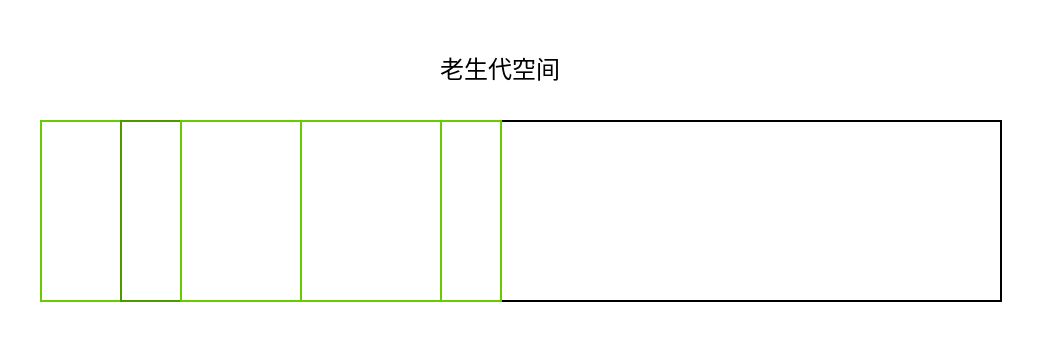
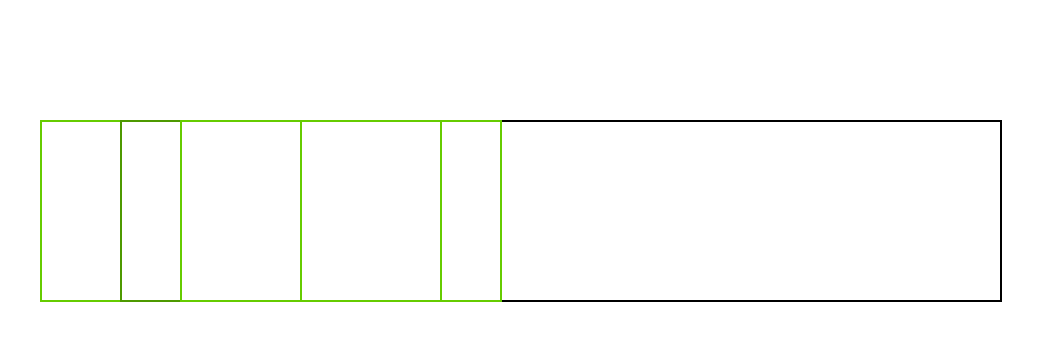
(501, 71) -> none
